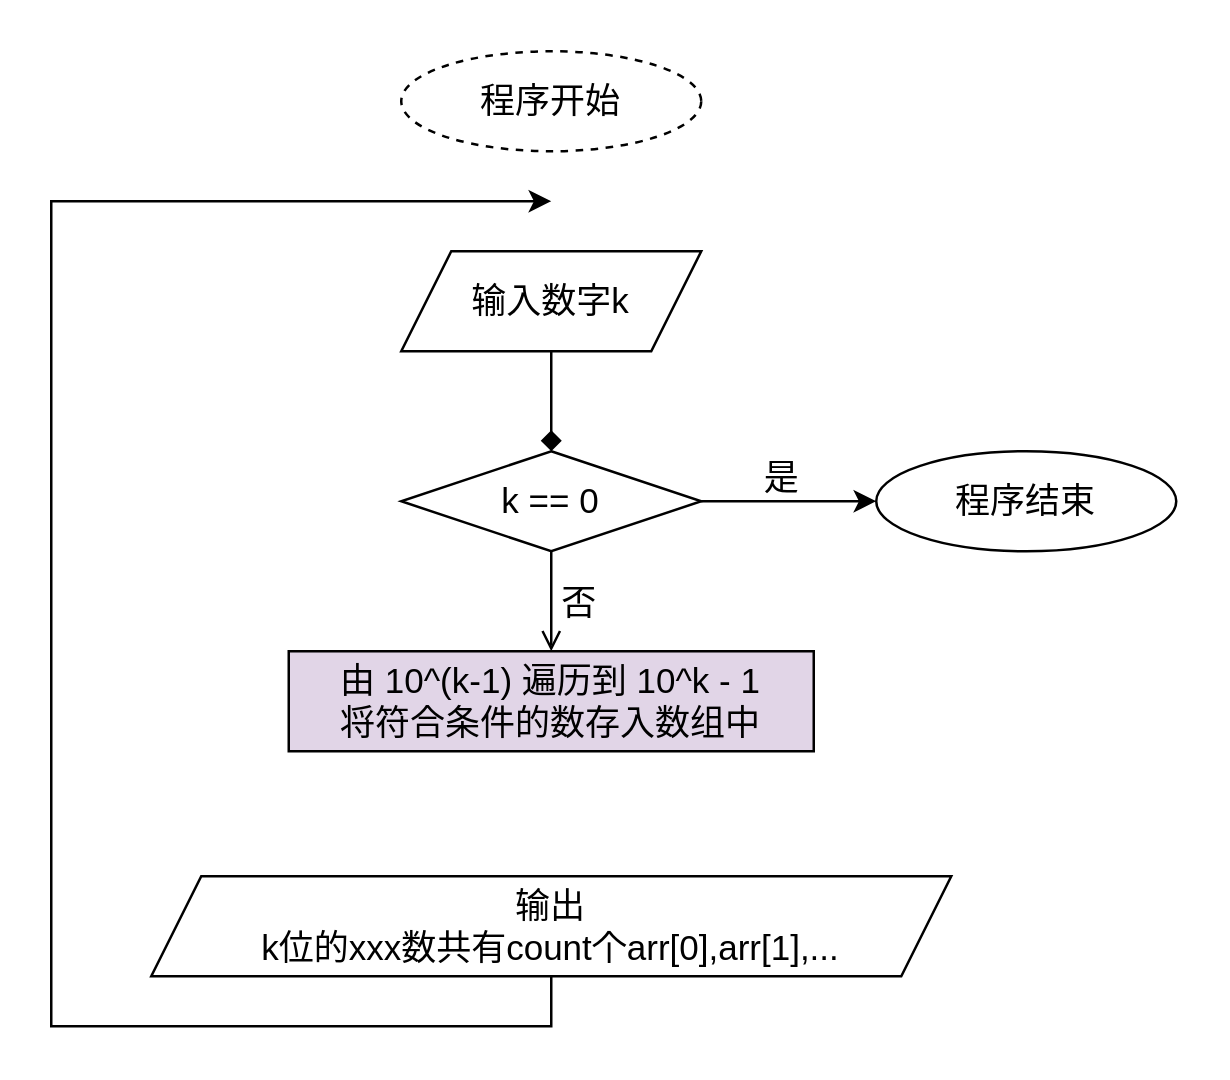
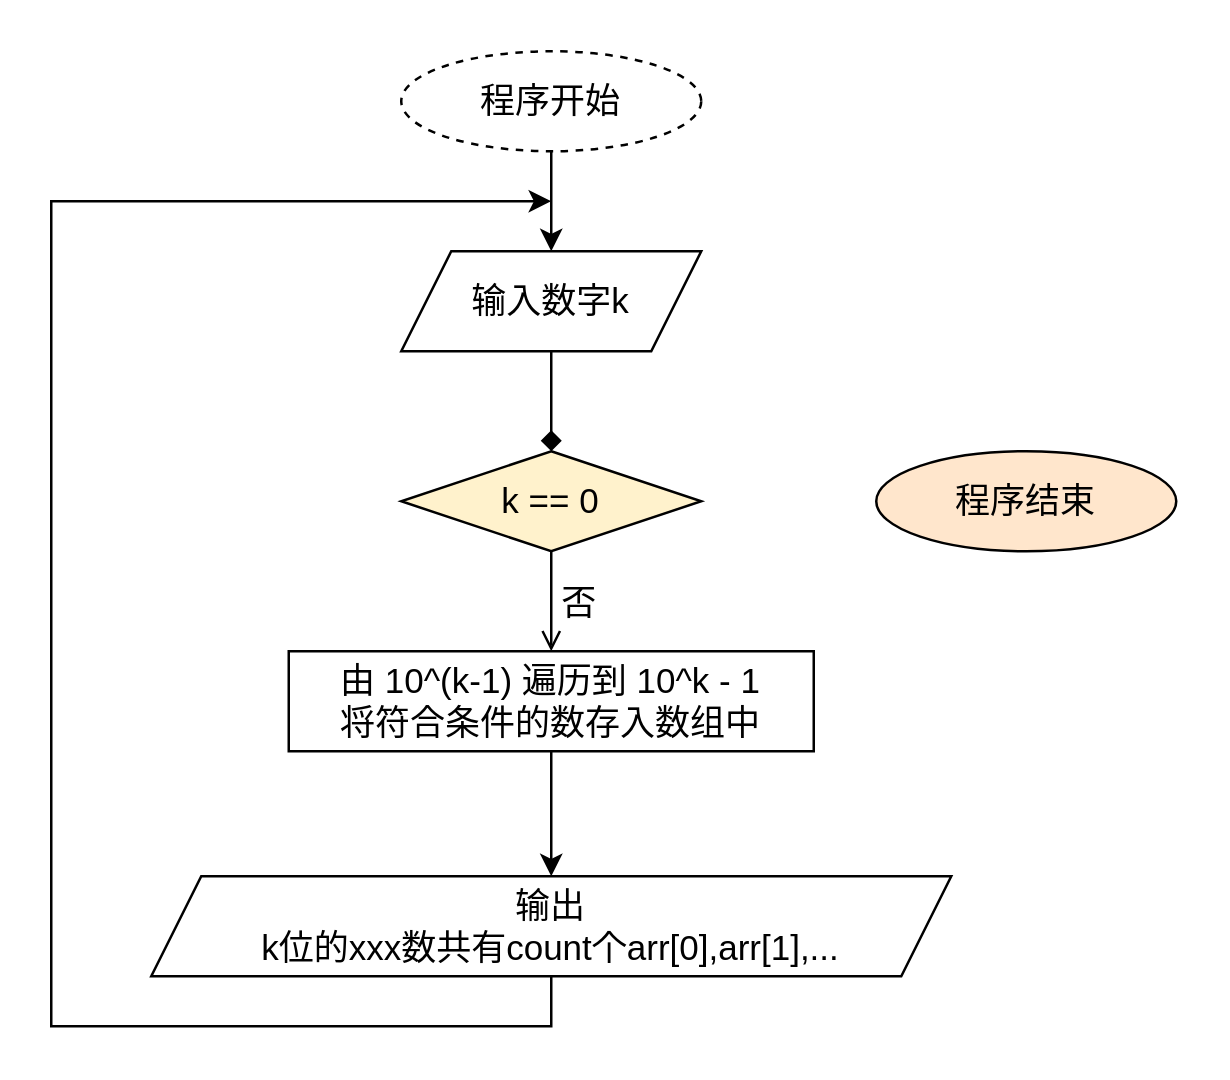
none -> (551, 193)
(551, 501) -> (551, 501)
(780, 501) -> none
(1026, 501) -> (1026, 501)
(551, 701) -> (551, 701)
none -> (551, 805)
